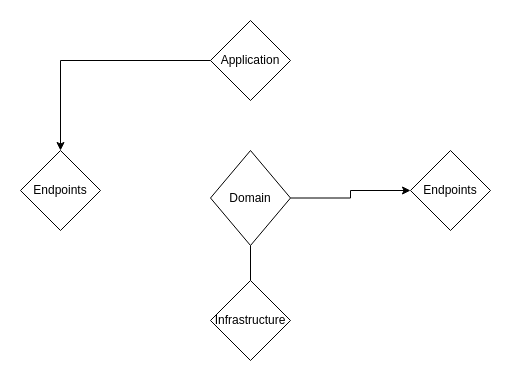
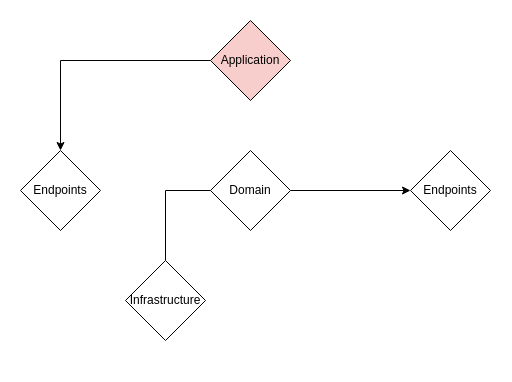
(251, 61) -> (251, 61)
(251, 198) -> (251, 191)
(251, 321) -> (166, 301)
